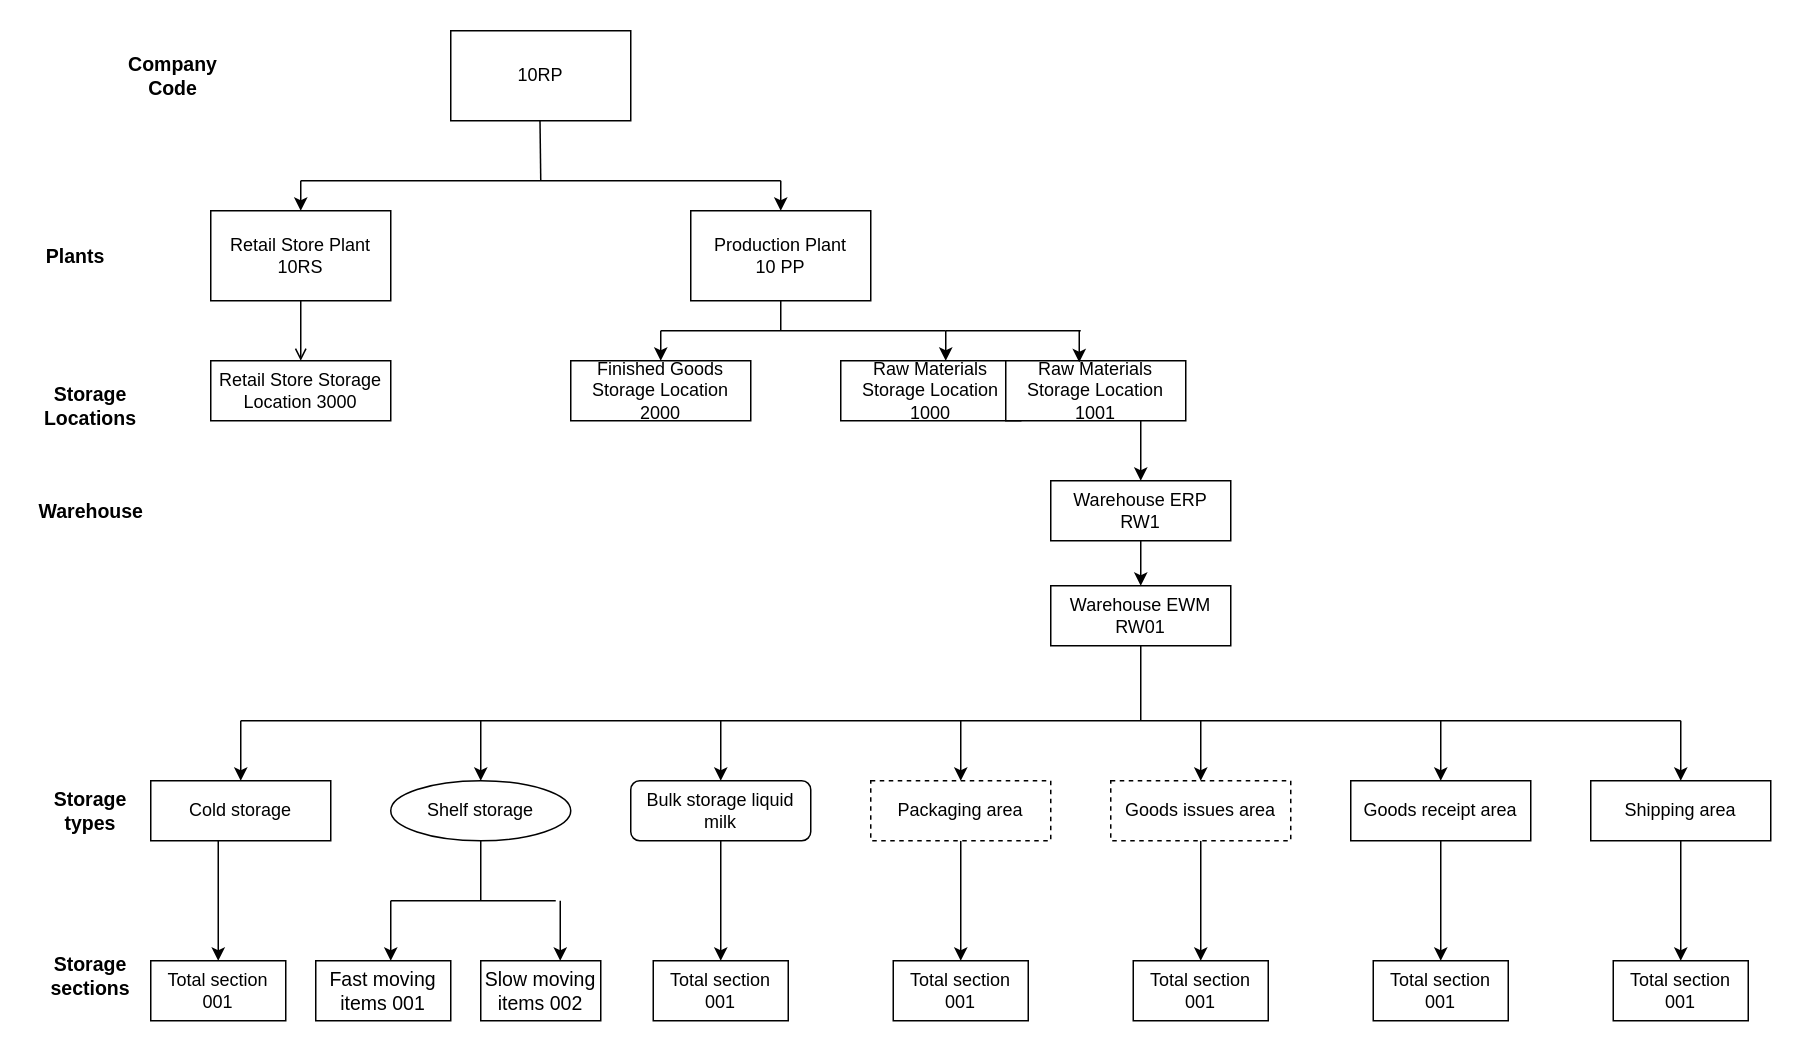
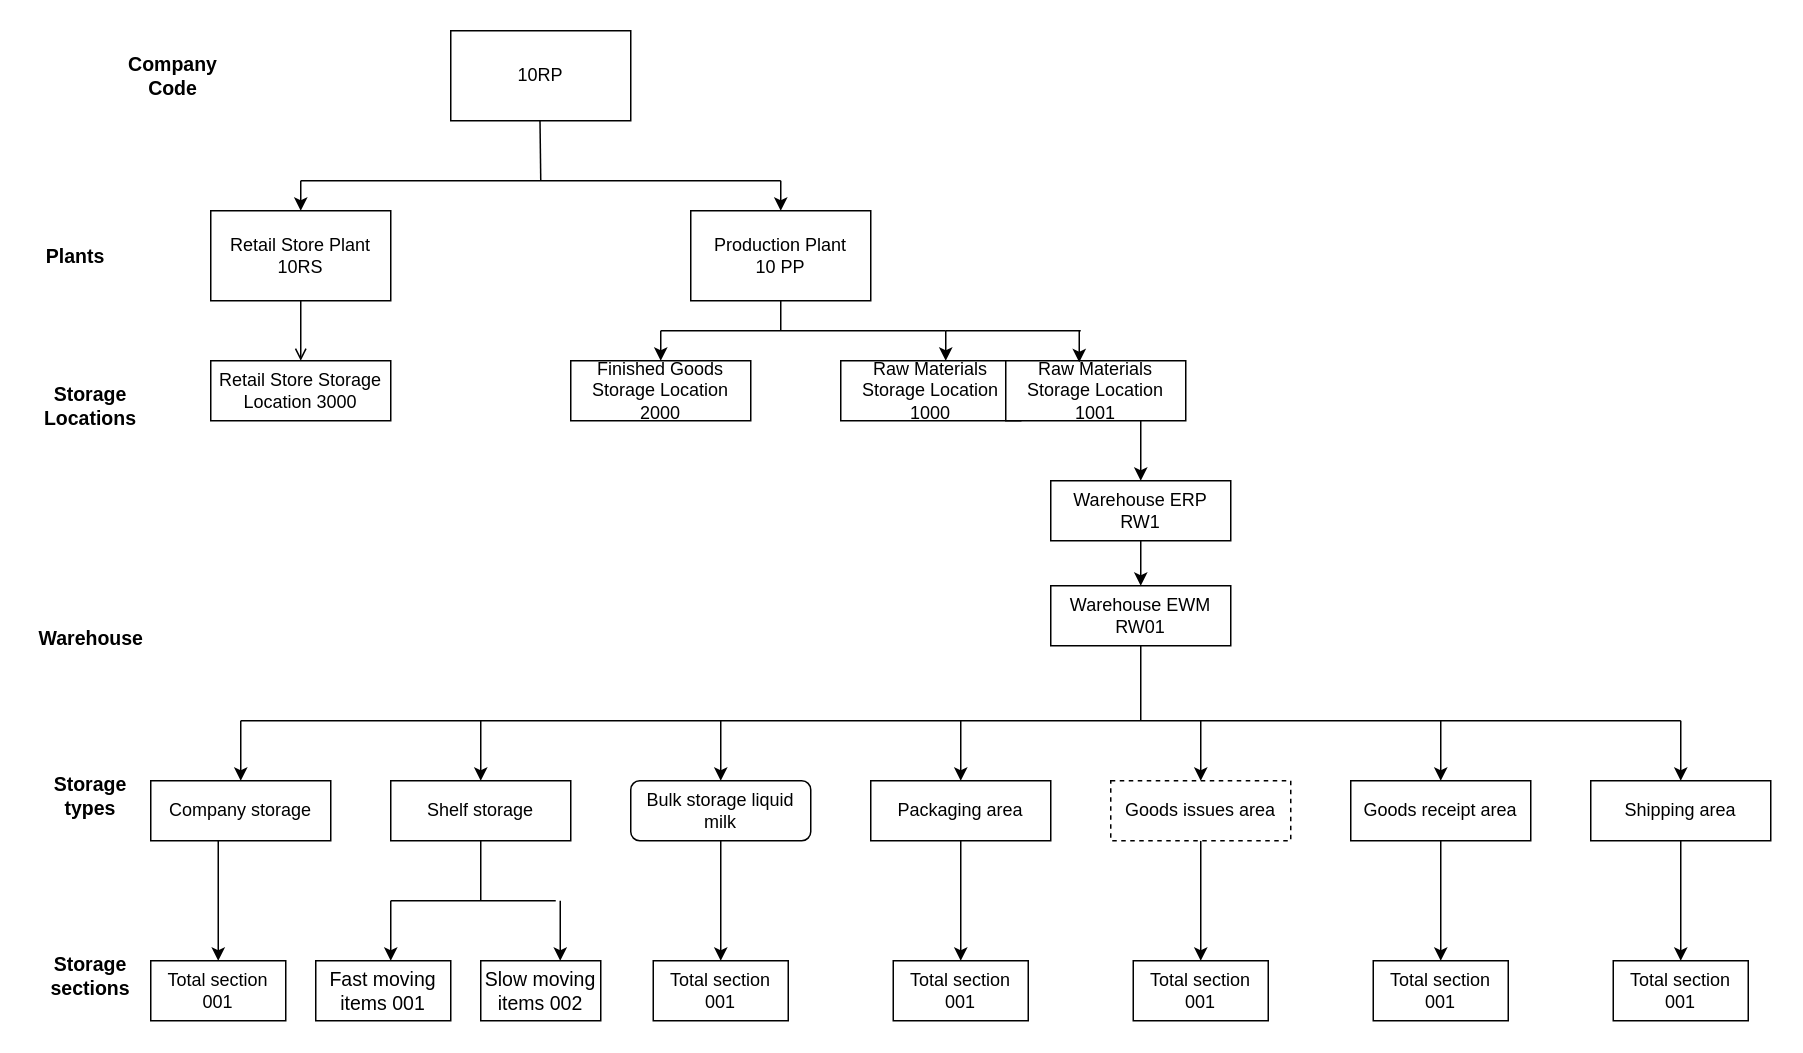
(91, 511) -> (91, 638)
(91, 811) -> (91, 796)
(241, 811) -> (241, 811)
(481, 811) -> (481, 811)
(961, 811) -> (961, 811)
